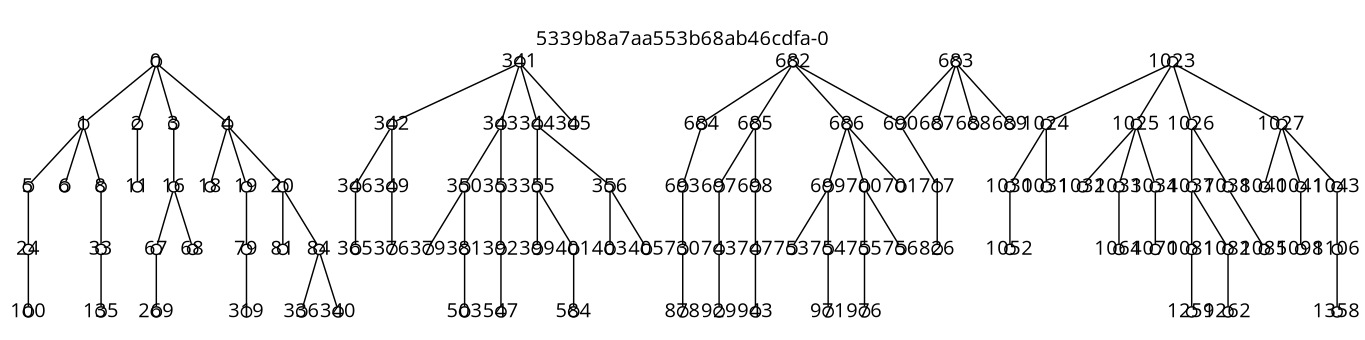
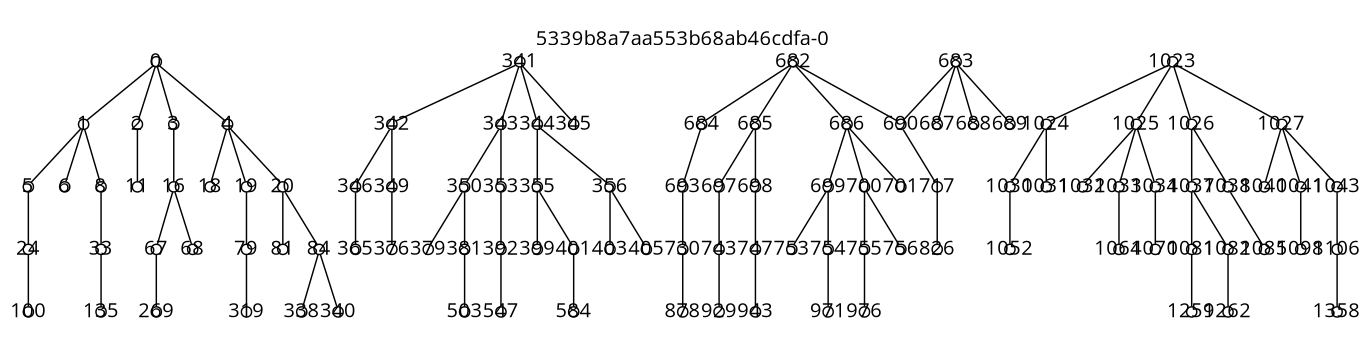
(302, 312) -> (302, 312)
